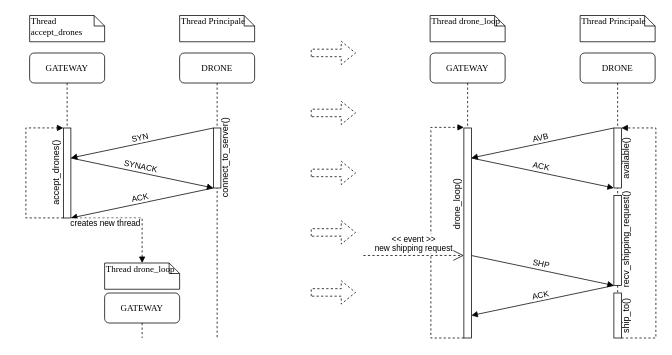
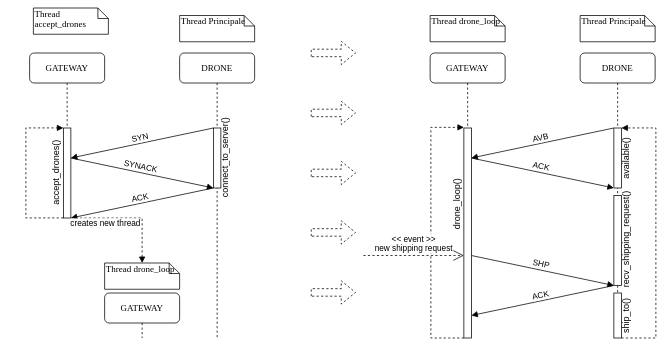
(67, 29) -> (71, 21)
